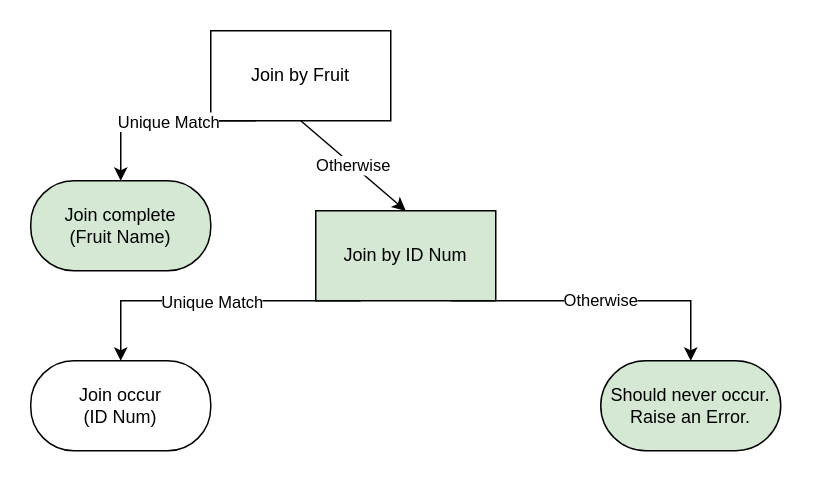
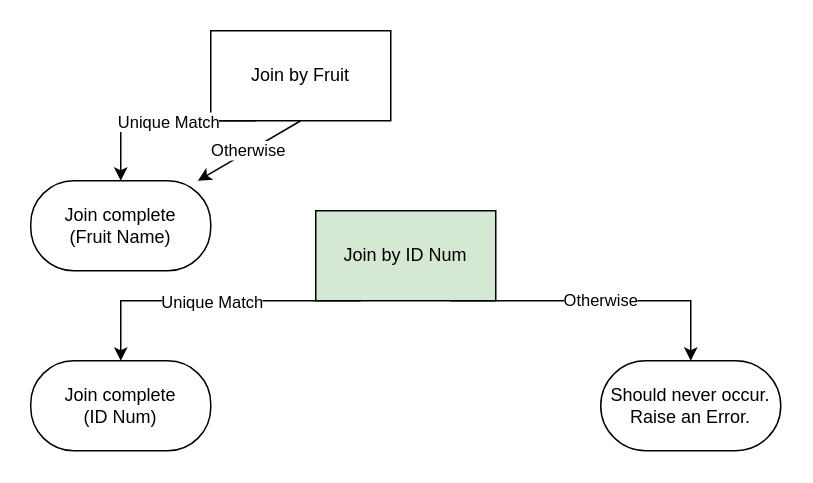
(350, 163) -> (254, 148)
(121, 226) -> (121, 226)
(121, 406) -> (121, 406)
(691, 406) -> (691, 406)
